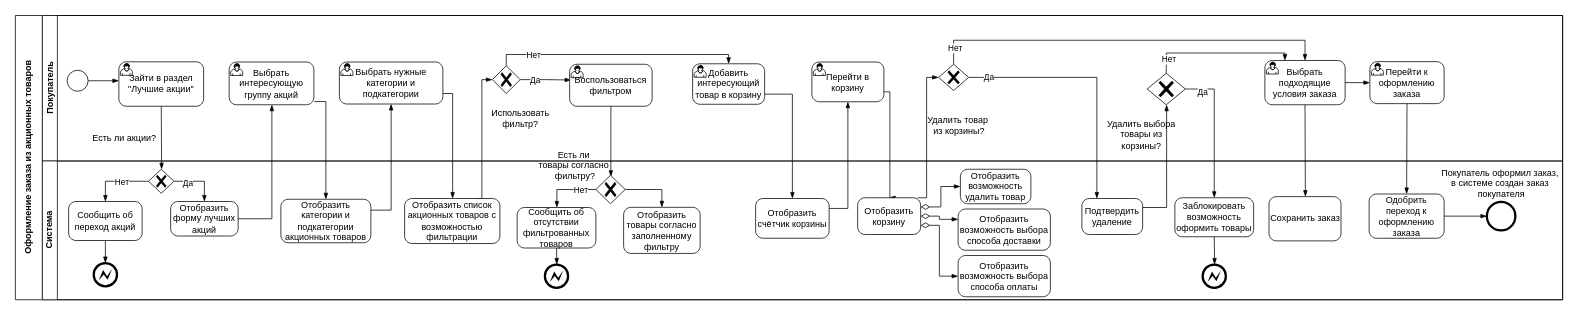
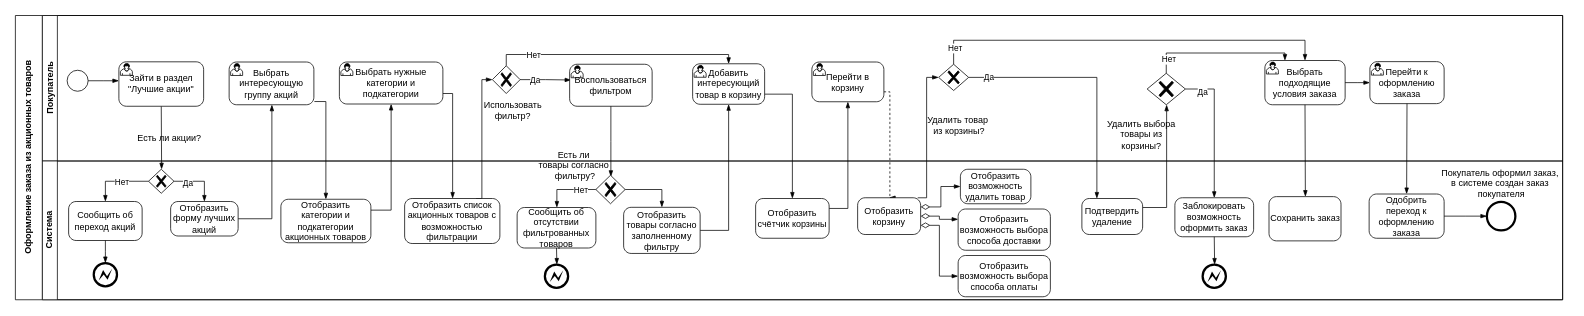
(520, 118) -> (512, 110)
(124, 138) -> (169, 138)
(890, 141) -> (890, 141)
none -> (729, 184)
(1214, 217) -> (1214, 217)
